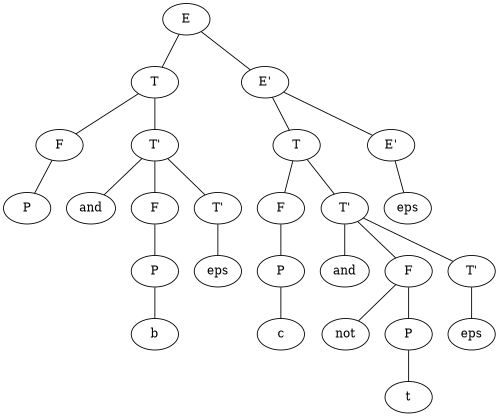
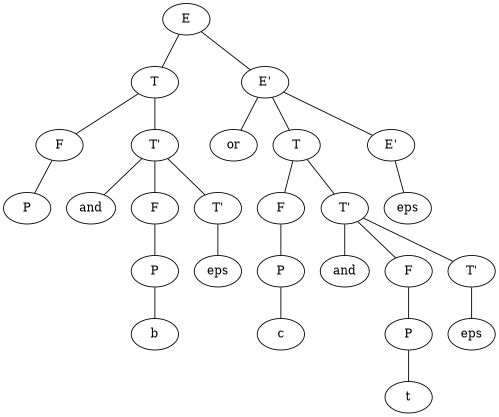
none -> (234, 145)
(346, 334) -> none
